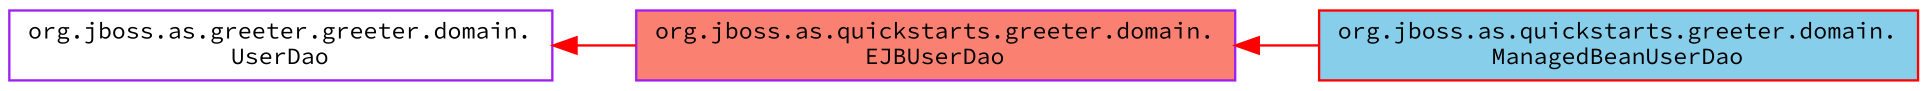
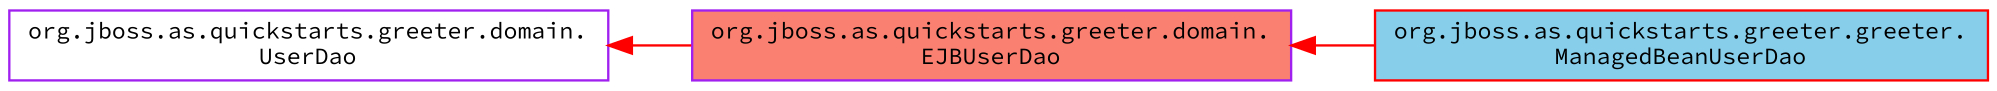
(281, 45) -> (309, 45)
(1619, 45) -> (1681, 45)
